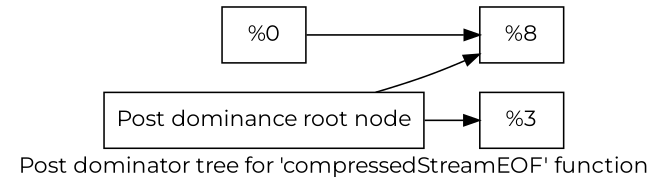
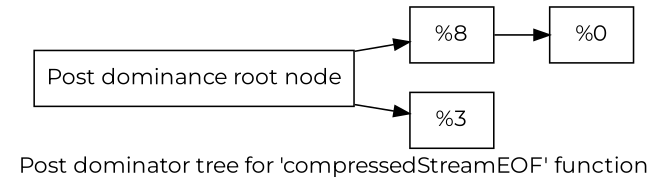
(385, 35) -> (514, 35)
